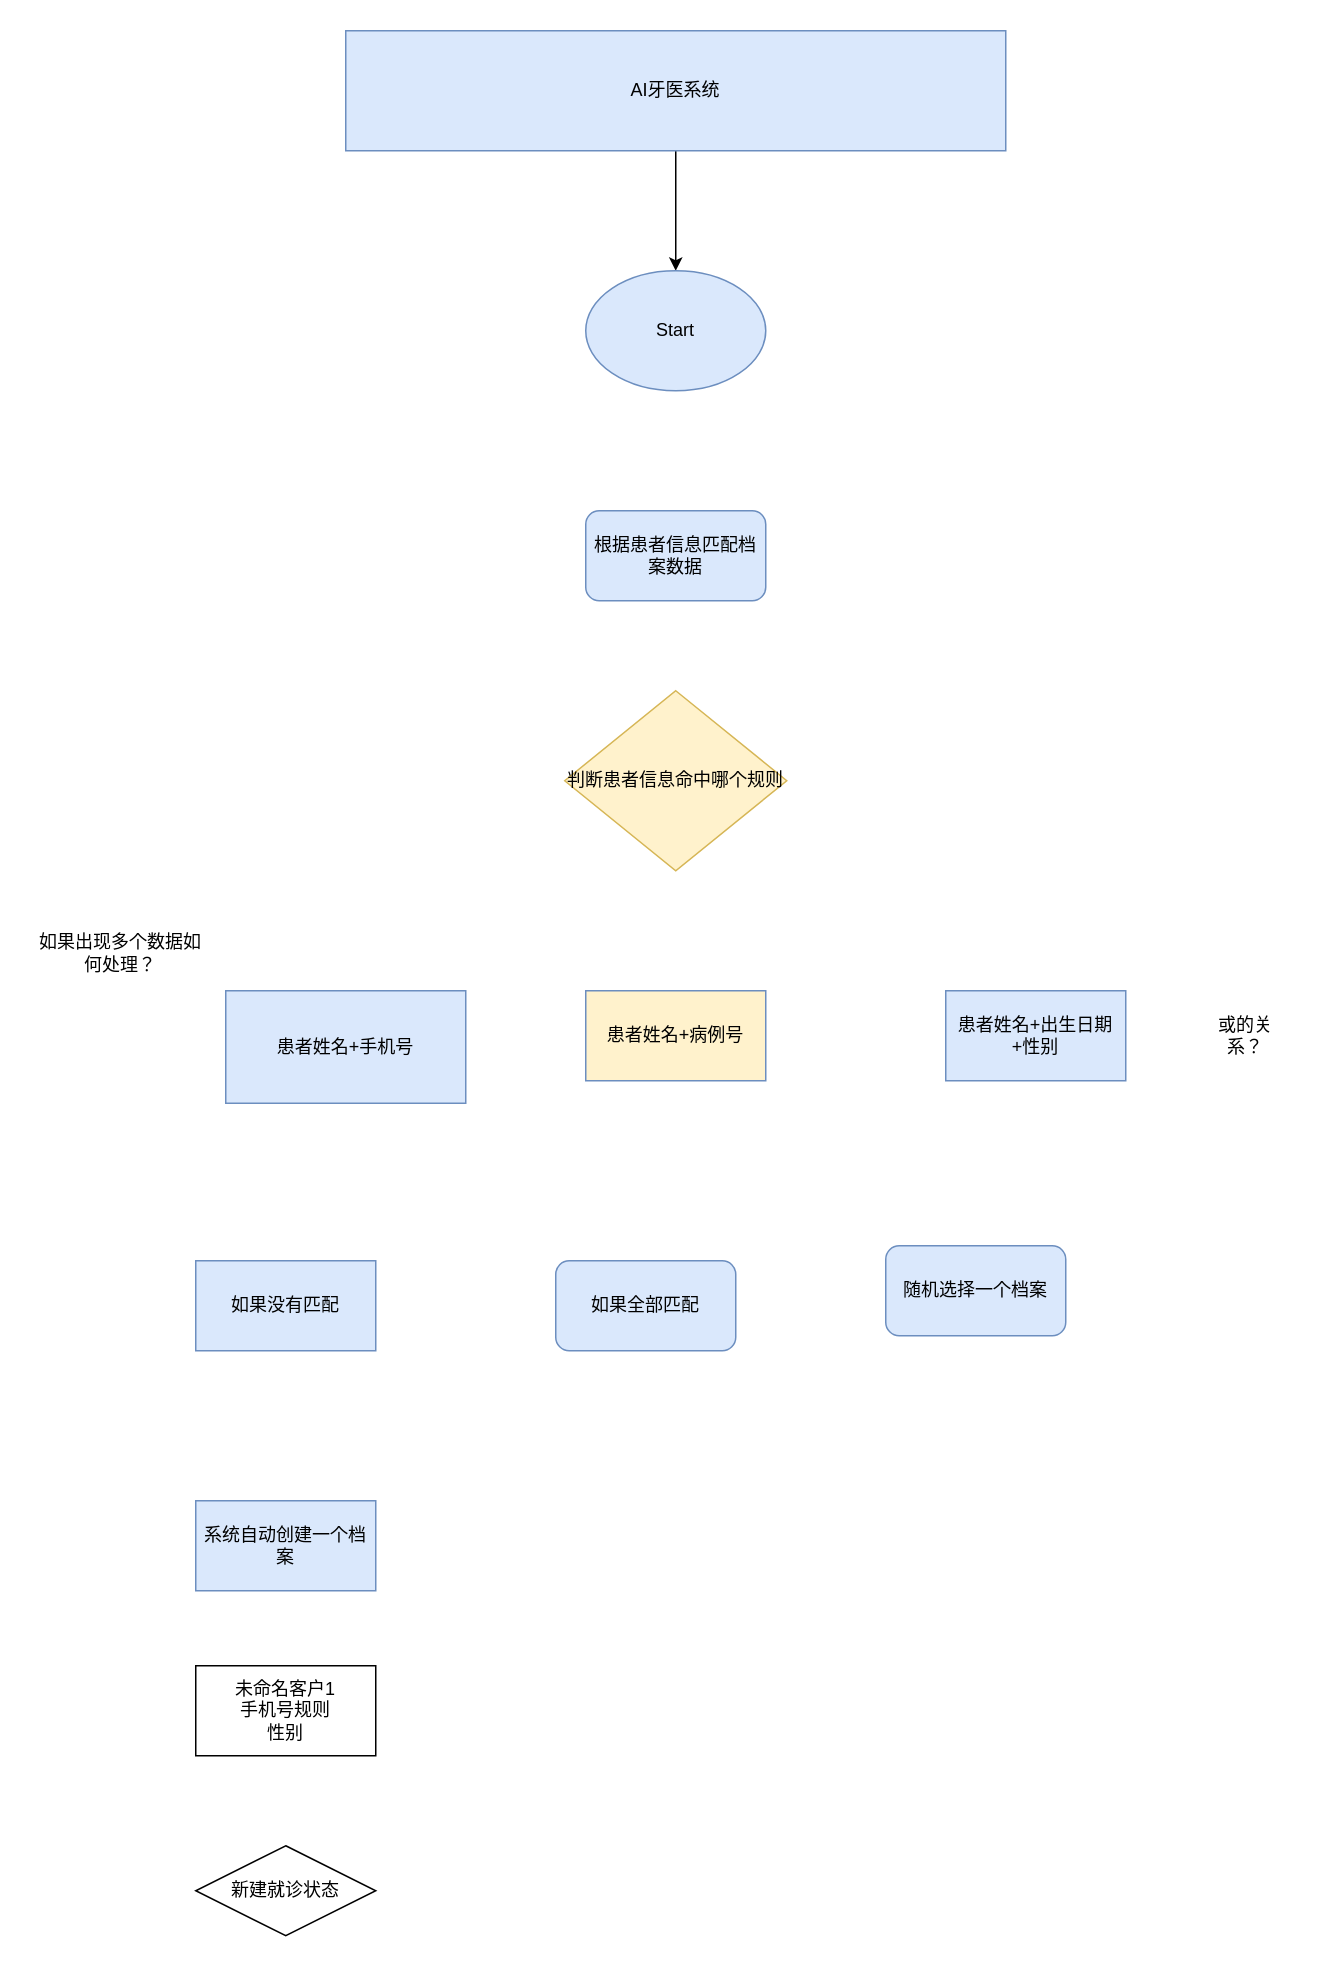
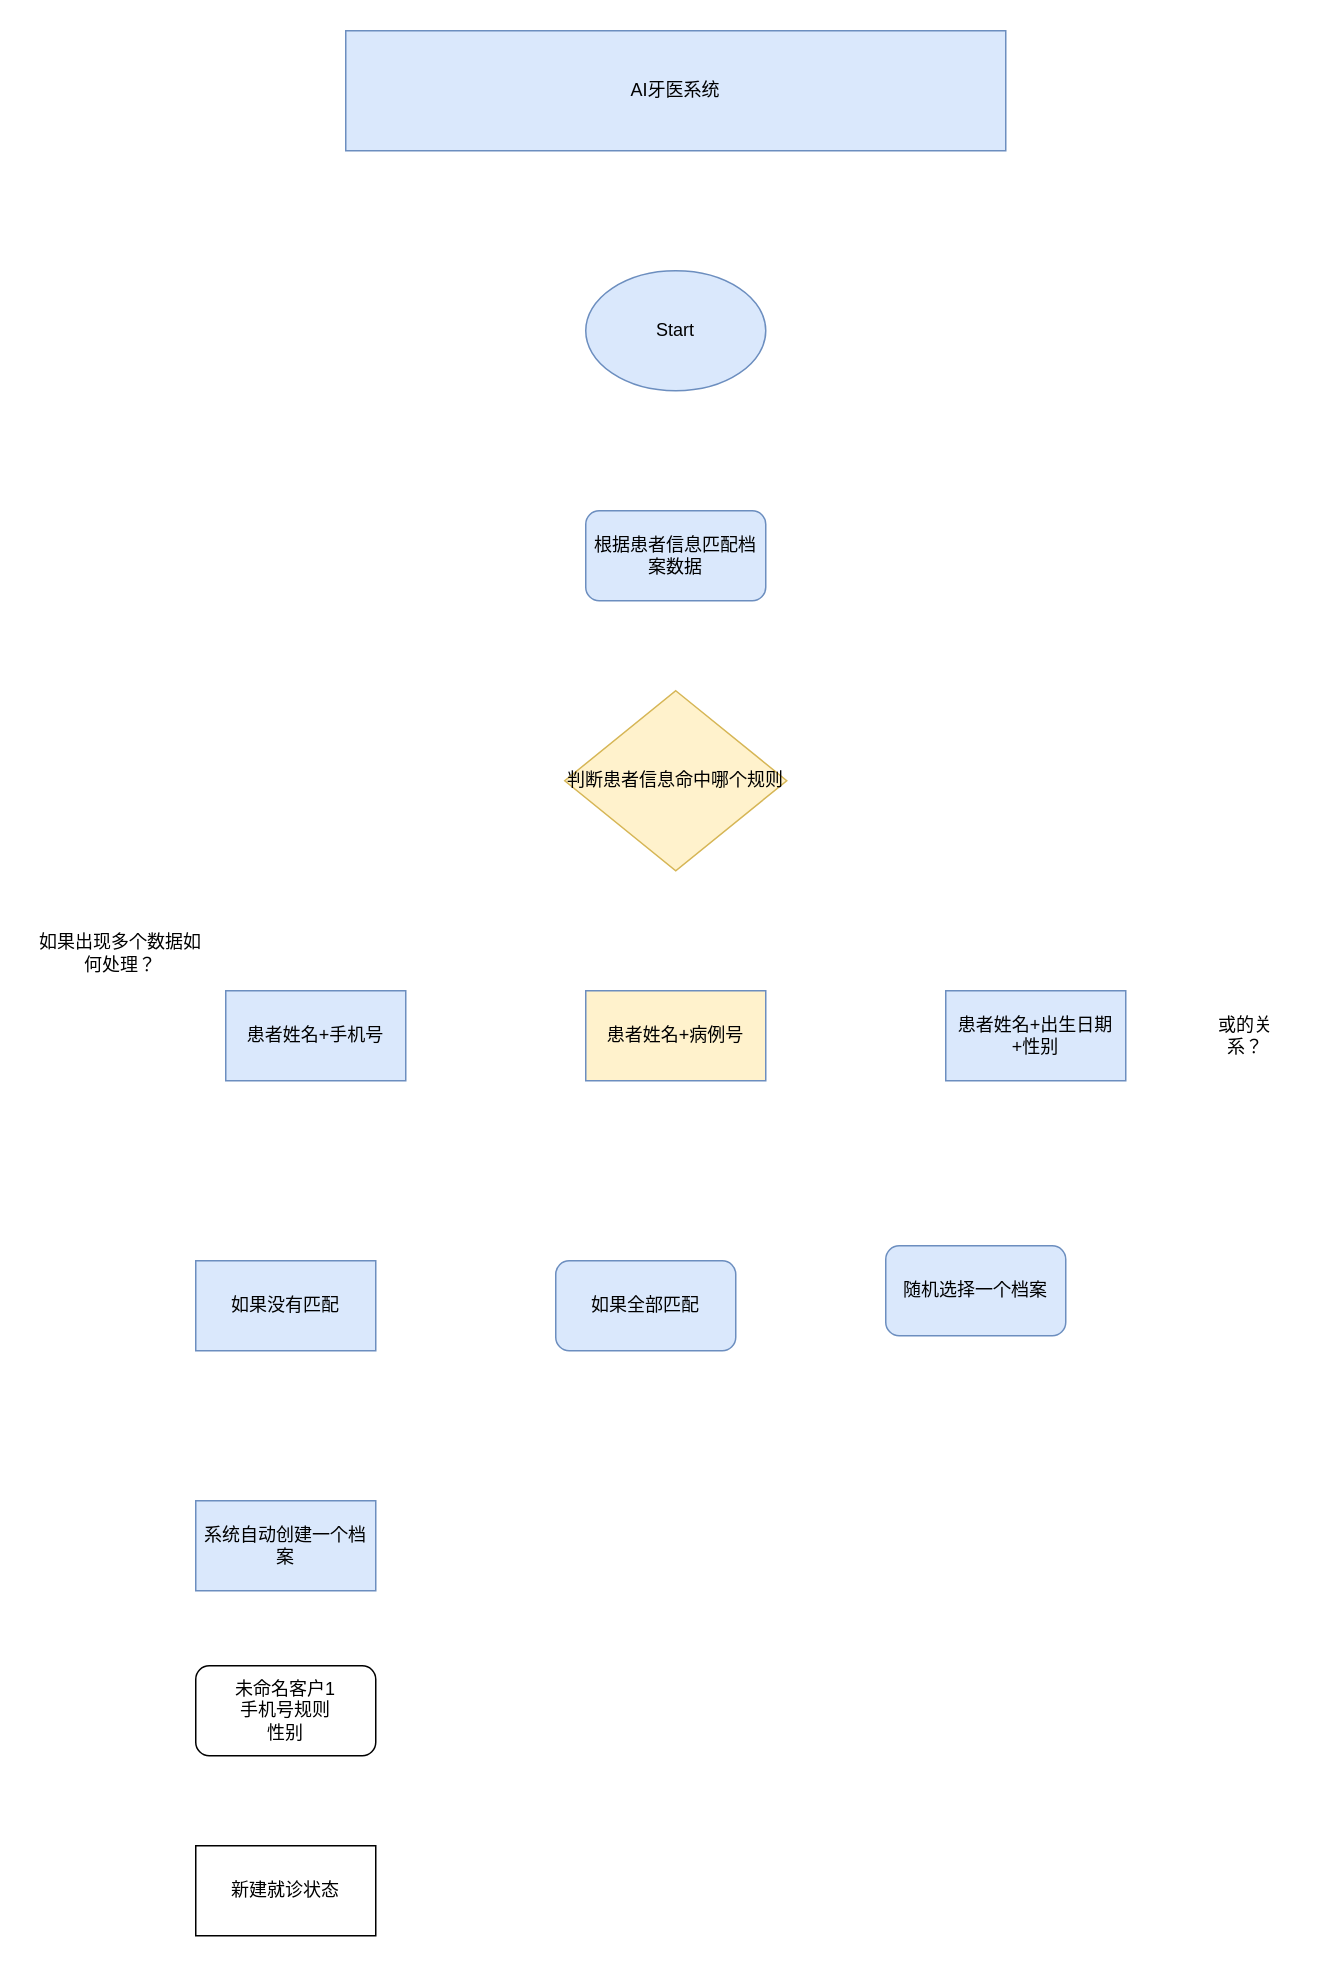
(676, 206) -> none
(346, 1047) -> (316, 1036)
(286, 1711) -> (286, 1711)
(286, 1891) -> (286, 1891)
